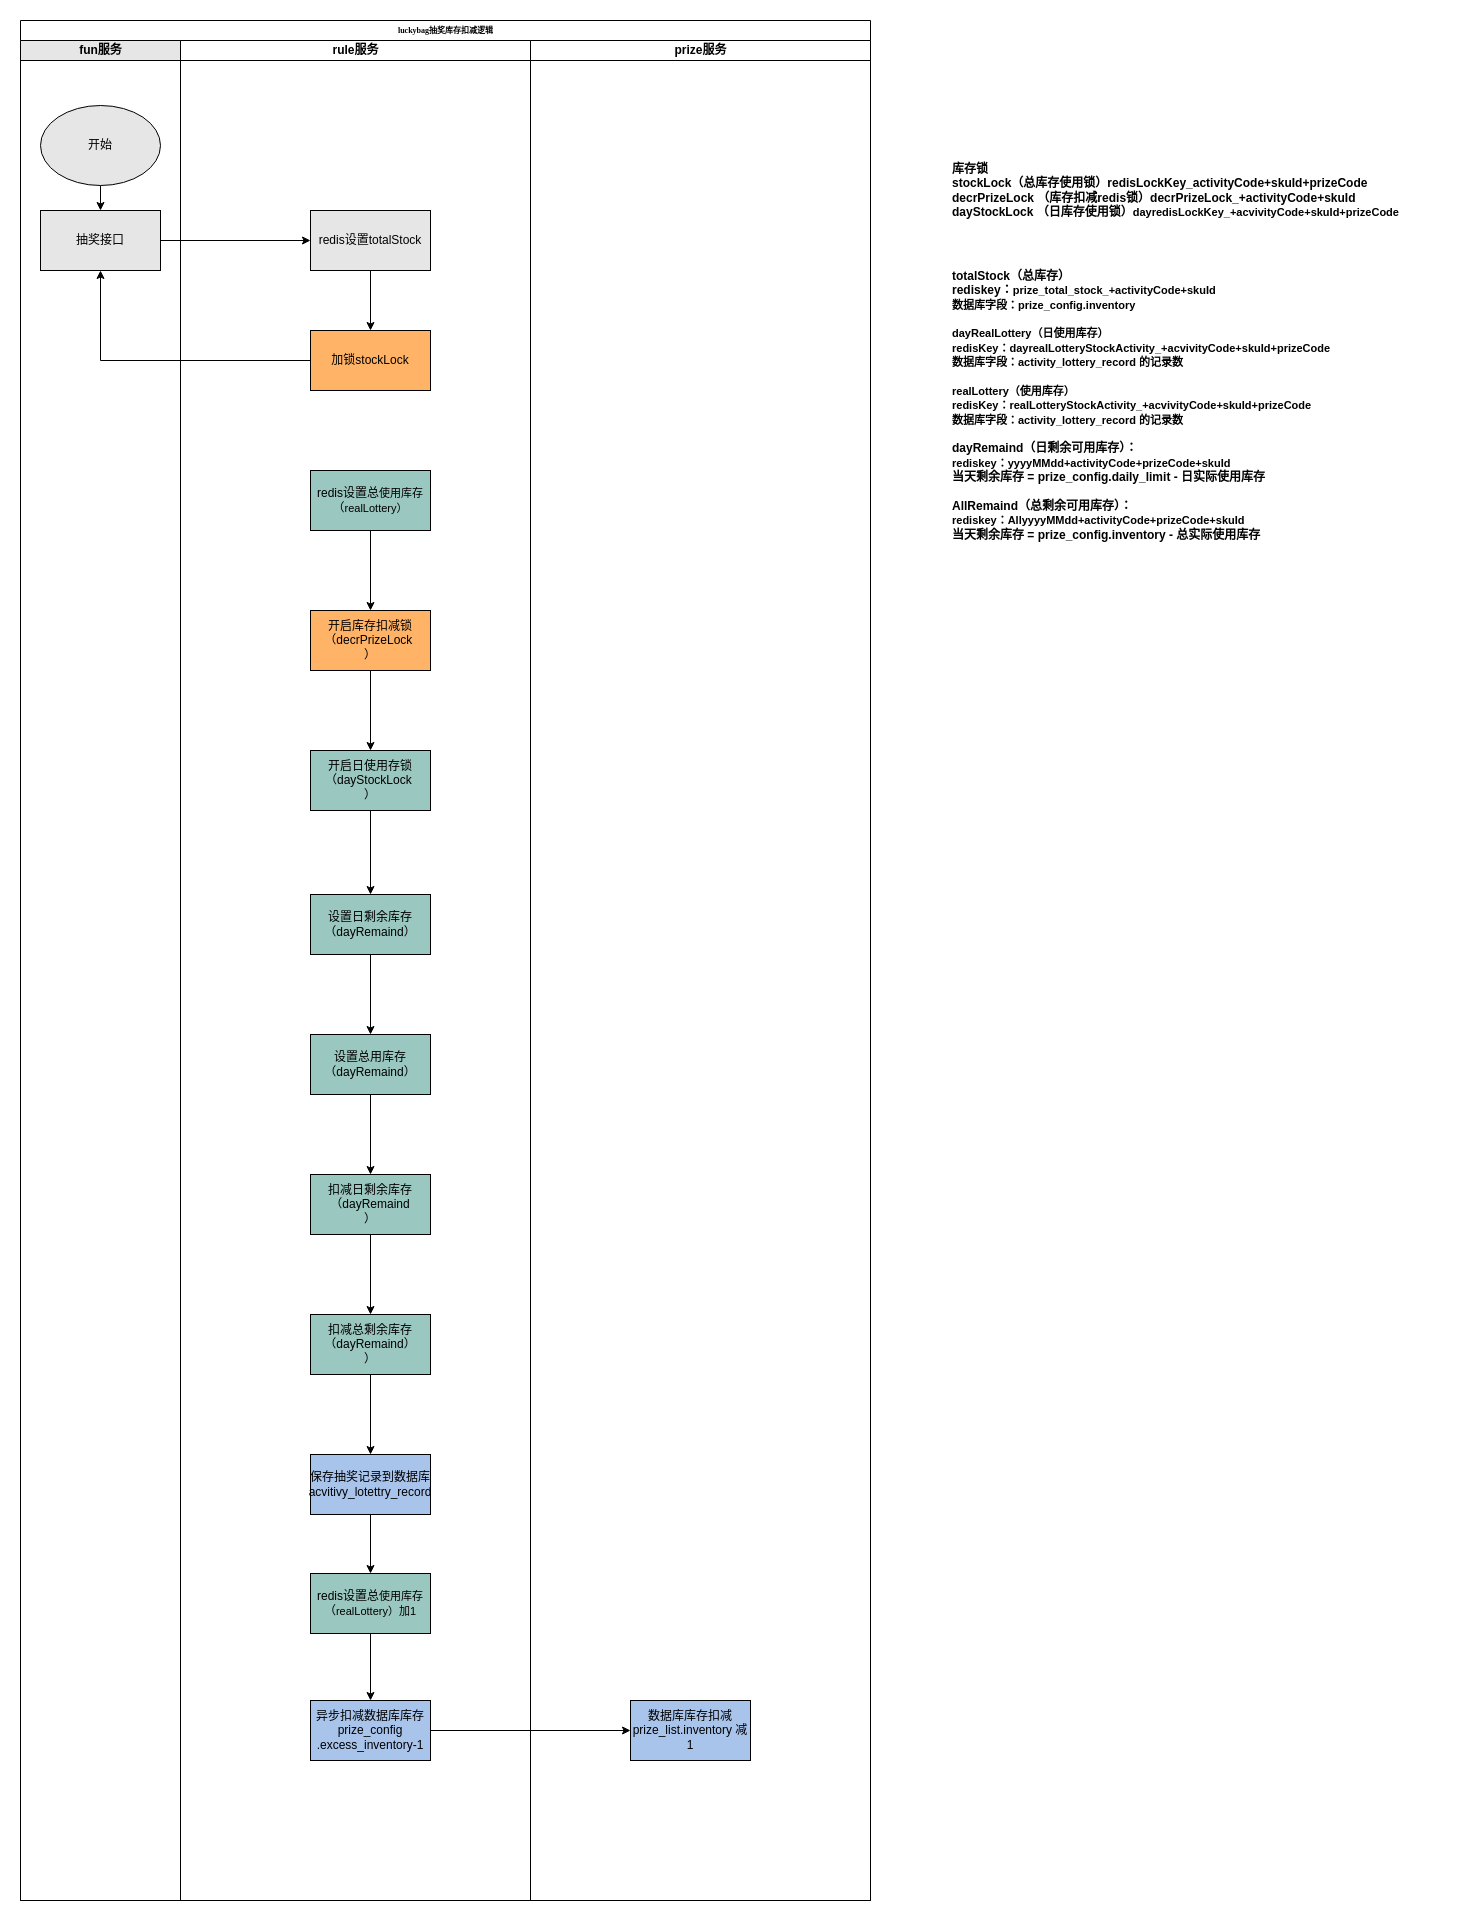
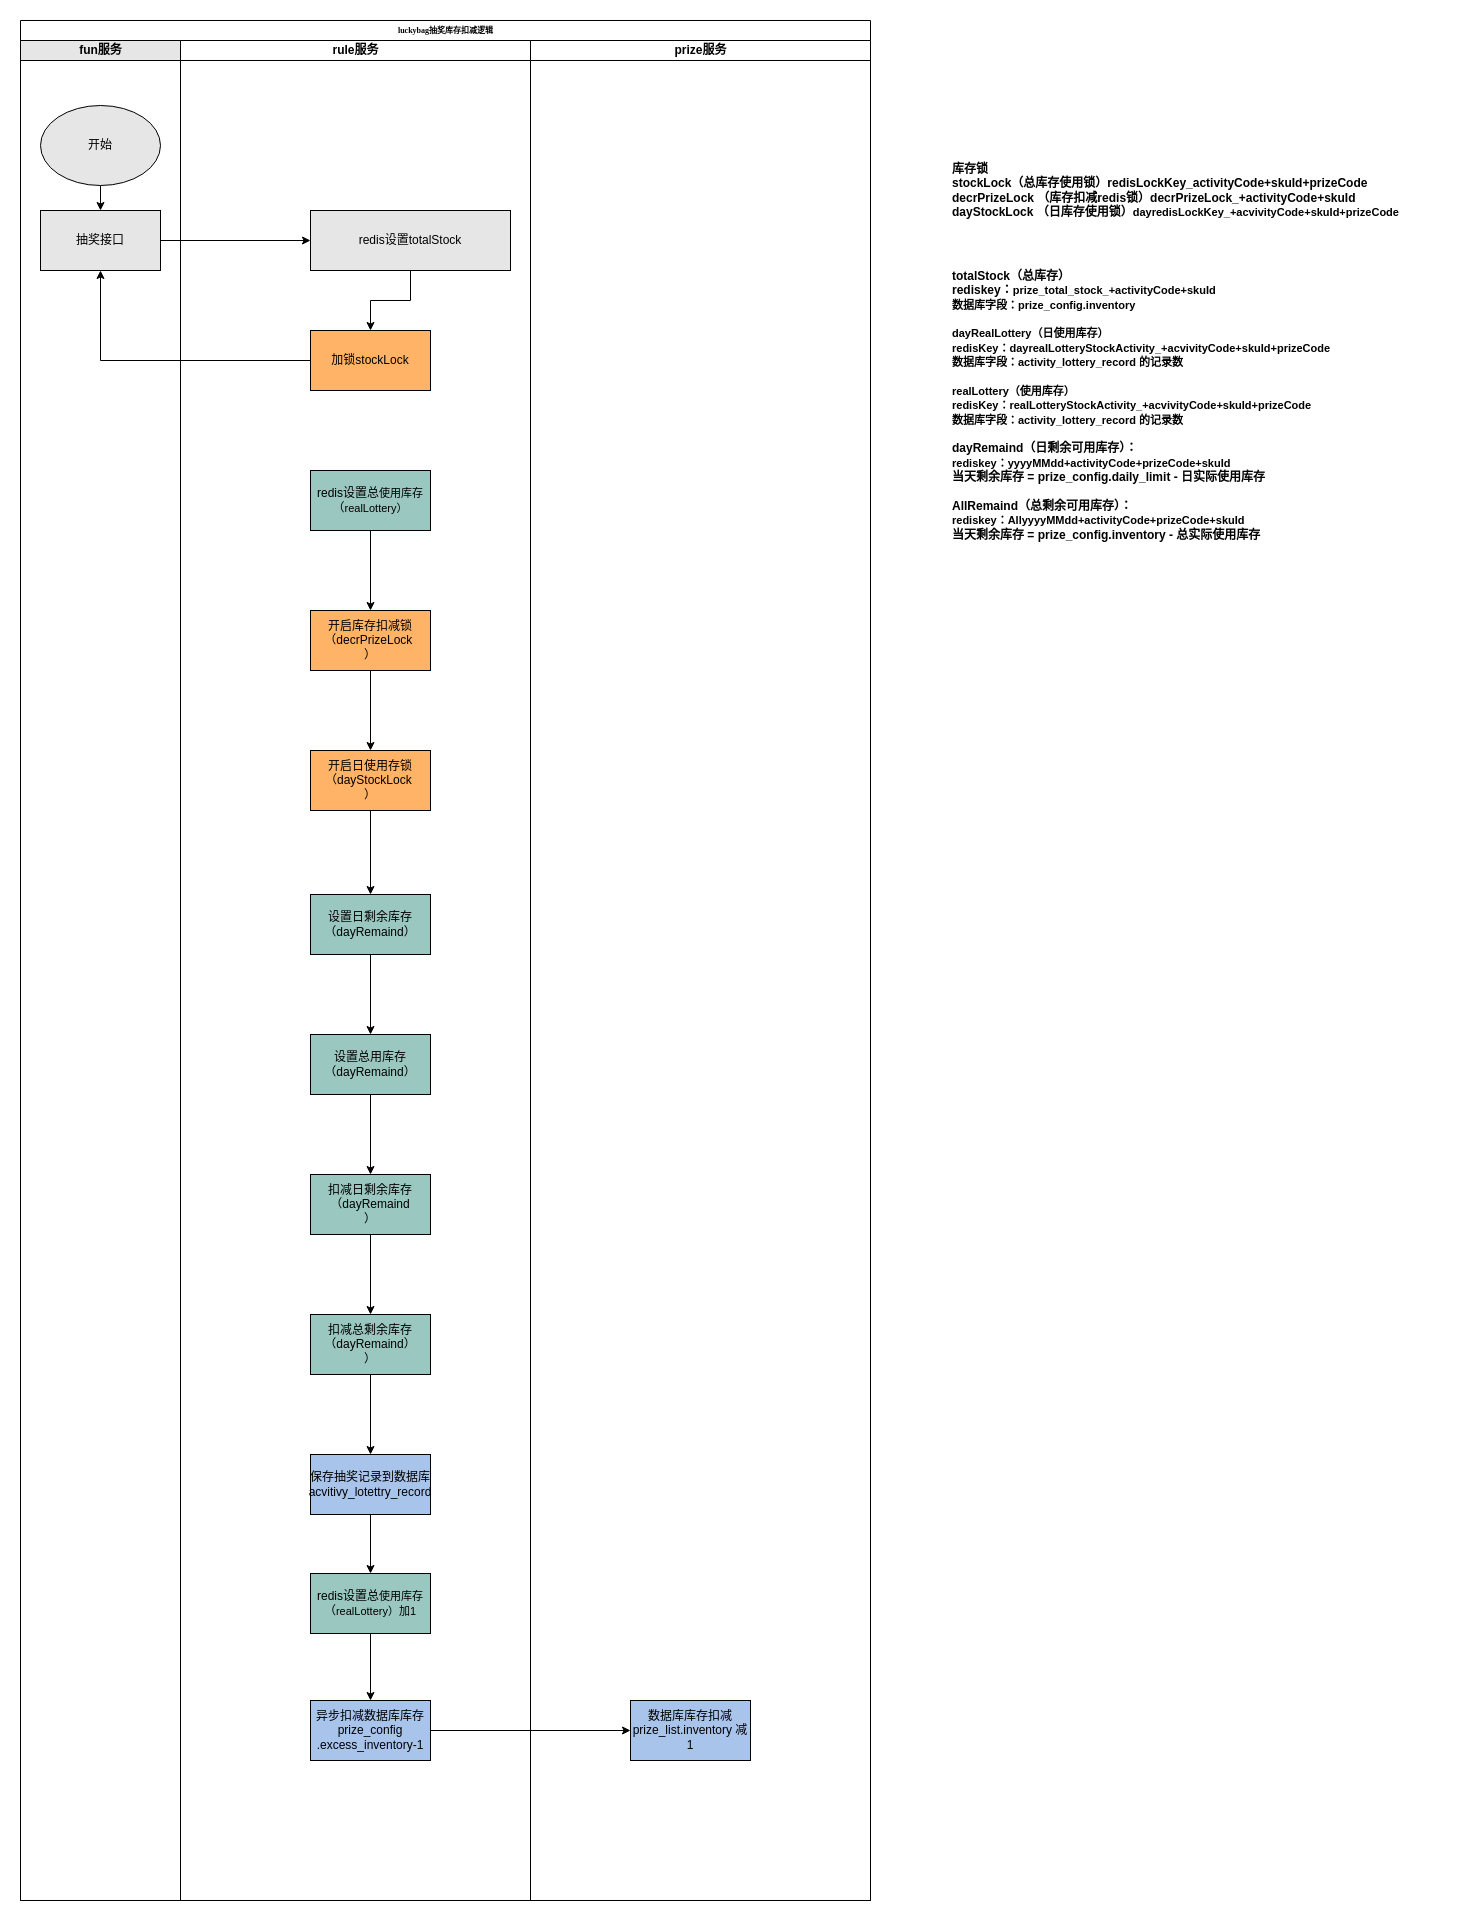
(371, 241) -> (411, 241)
(371, 781) -> (371, 781)
